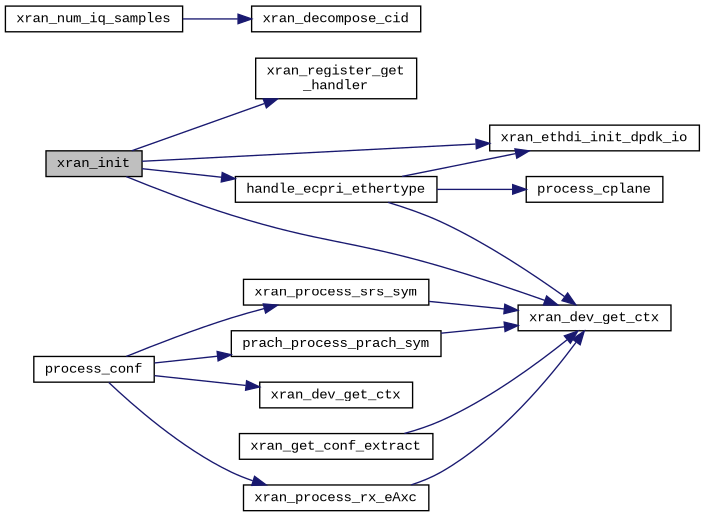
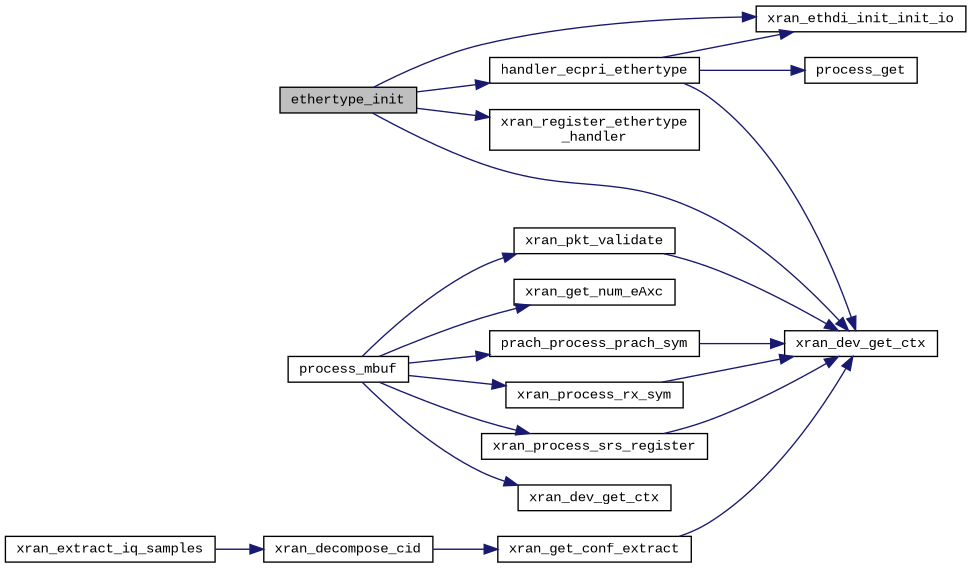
(94, 19) -> (110, 549)
(336, 78) -> (595, 130)
(595, 138) -> (861, 19)
(94, 164) -> (348, 100)
(336, 189) -> (595, 70)
(595, 189) -> (861, 70)
none -> (595, 241)
(336, 292) -> (595, 446)
none -> (595, 292)
(94, 369) -> (348, 369)
(336, 498) -> (595, 395)
none -> (459, 549)
